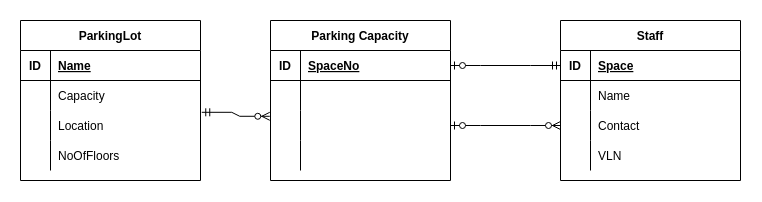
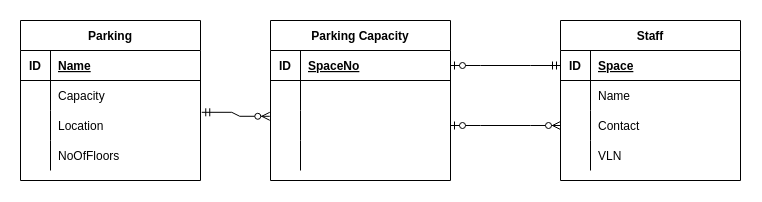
(110, 36) -> (110, 36)
